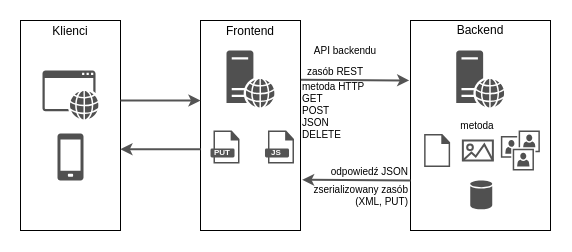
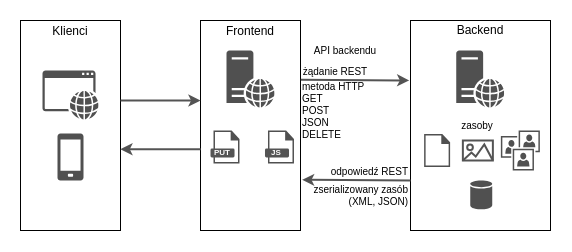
(336, 72) -> (336, 72)
(478, 126) -> (478, 126)
(372, 172) -> (372, 172)
(360, 196) -> (360, 196)
